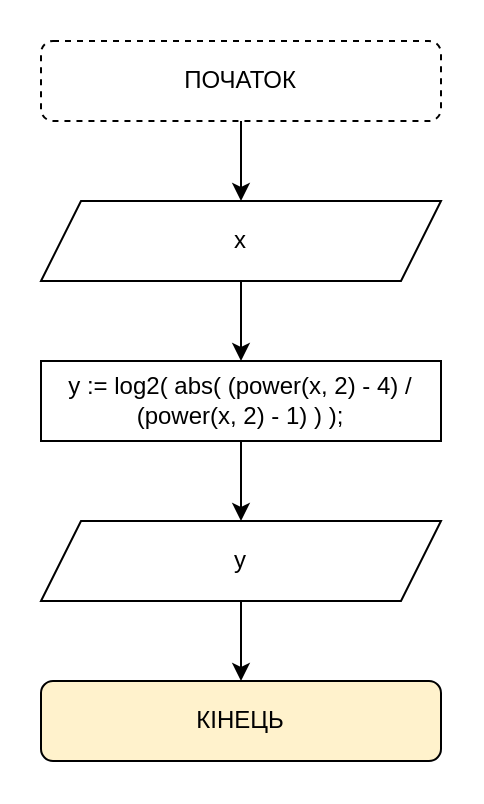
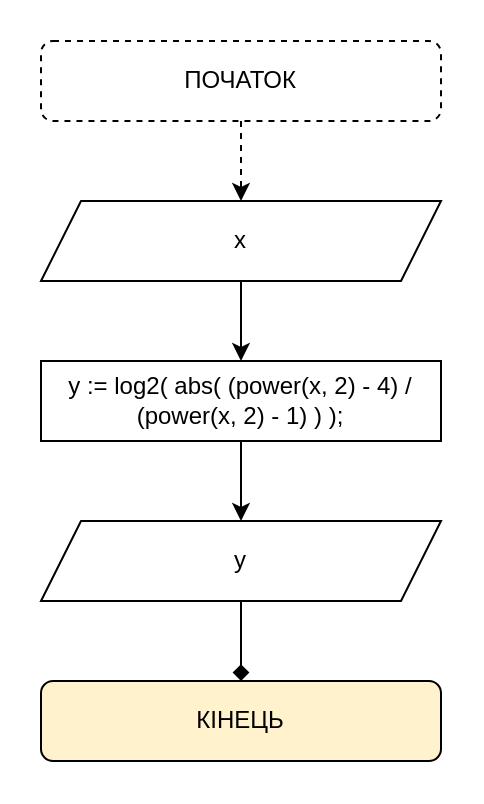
(241, 153) -> (241, 153)
(241, 666) -> (241, 665)
